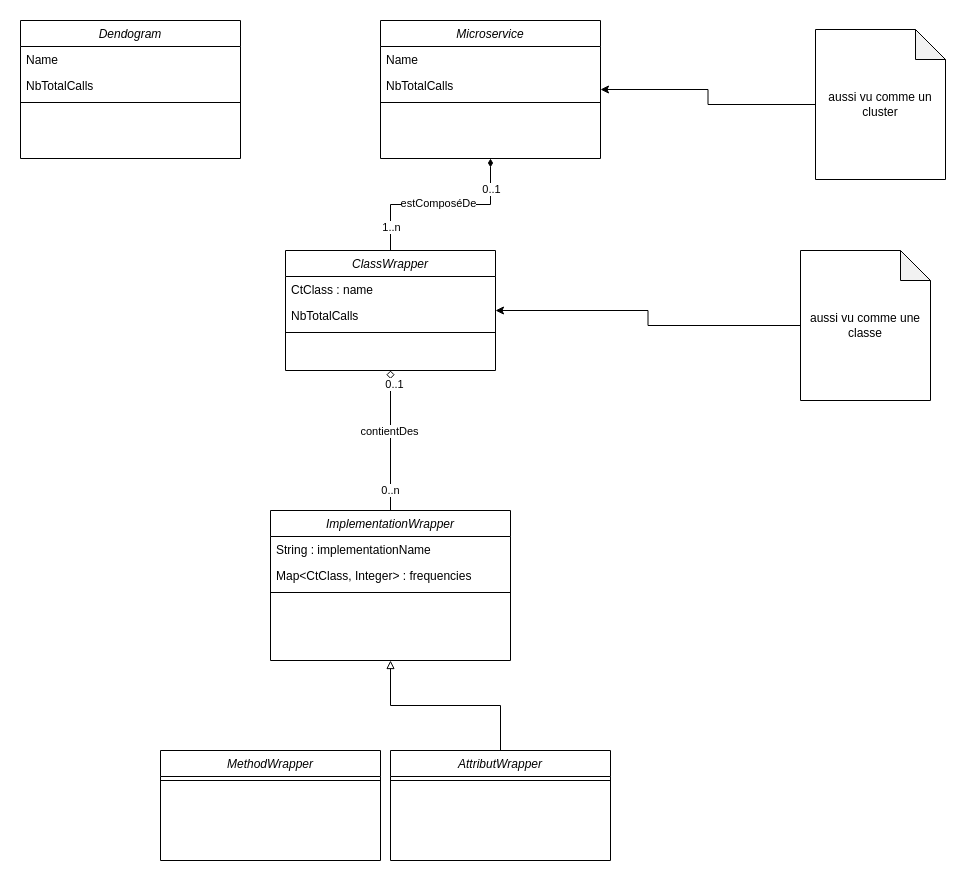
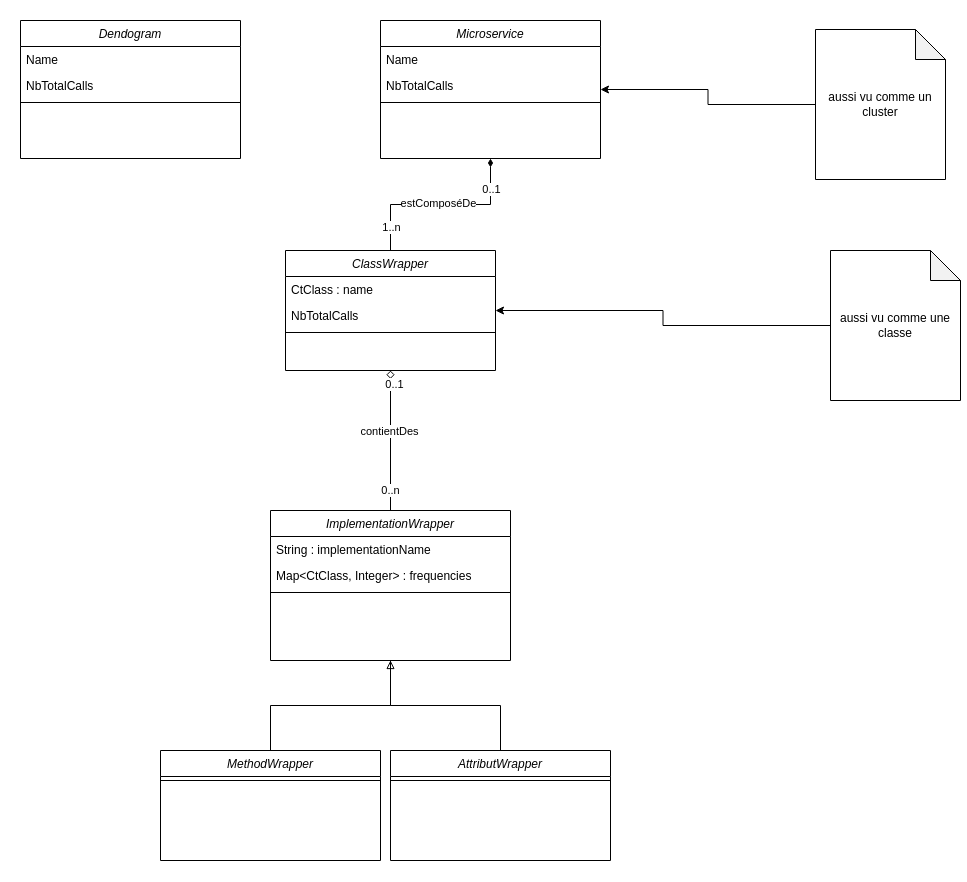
(866, 326) -> (896, 326)
none -> (307, 706)
(393, 706) -> (391, 665)
